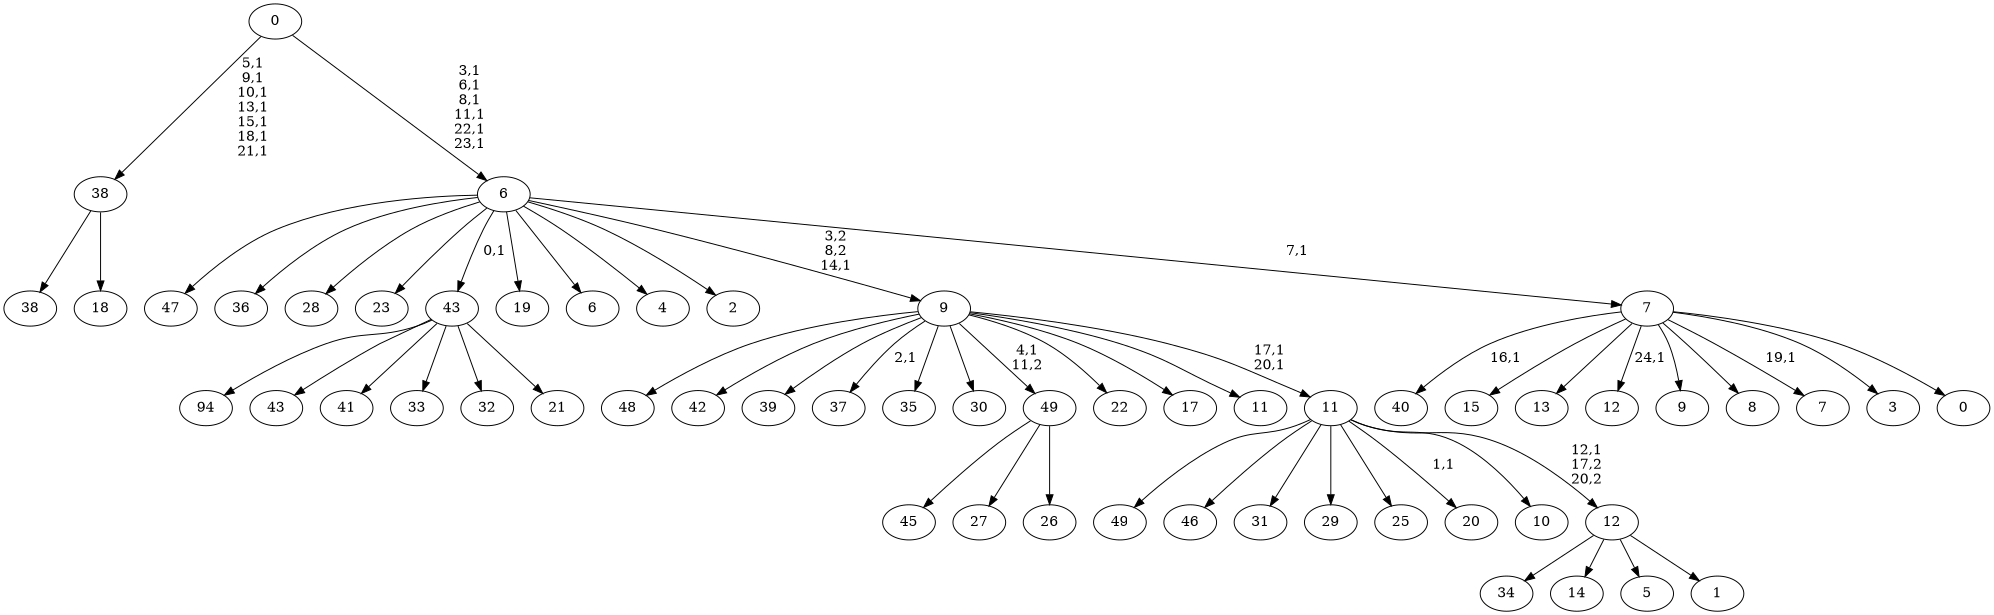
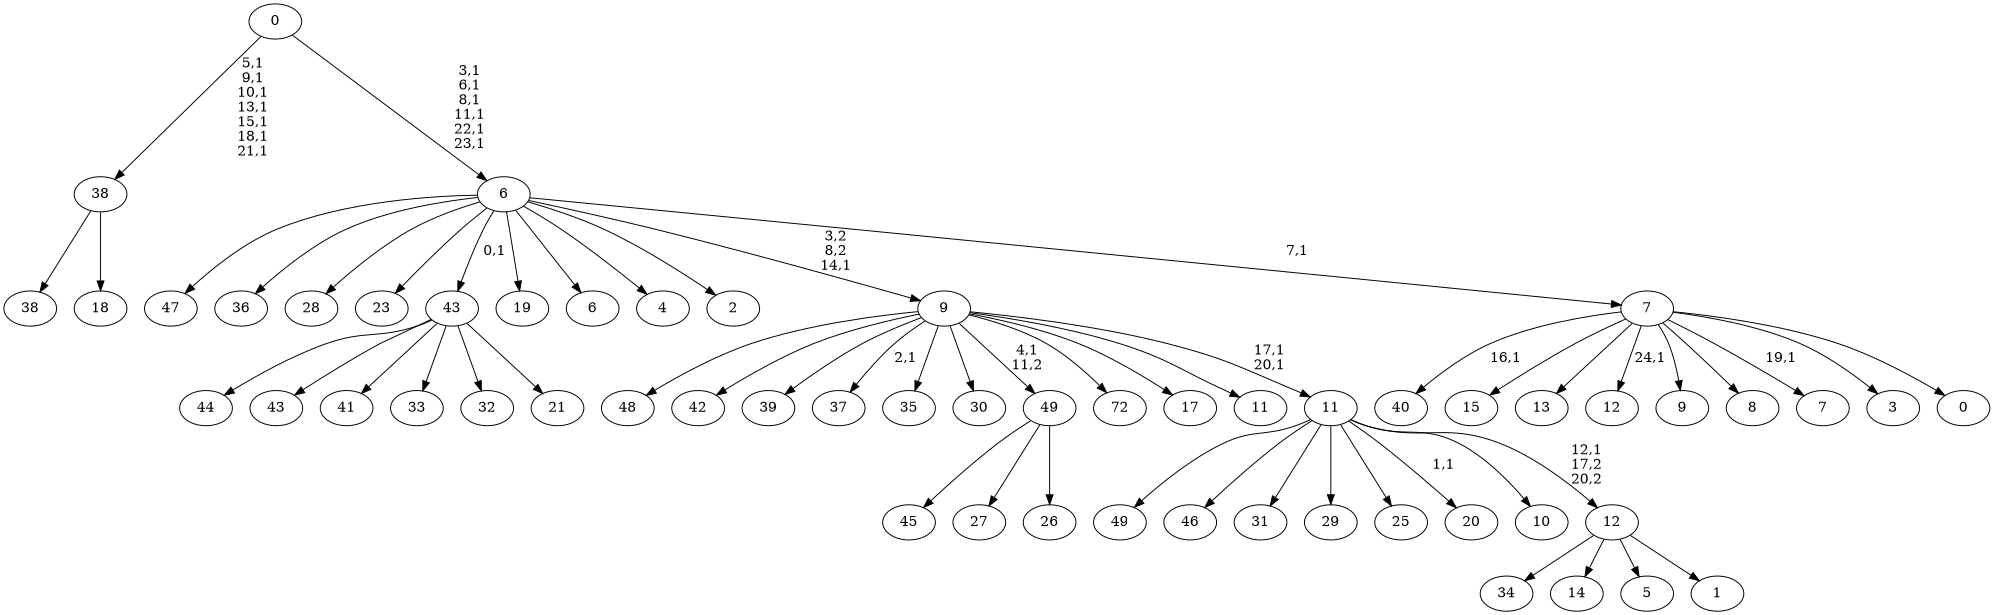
(206, 408) -> (206, 408)
(1120, 408) -> (1120, 408)
